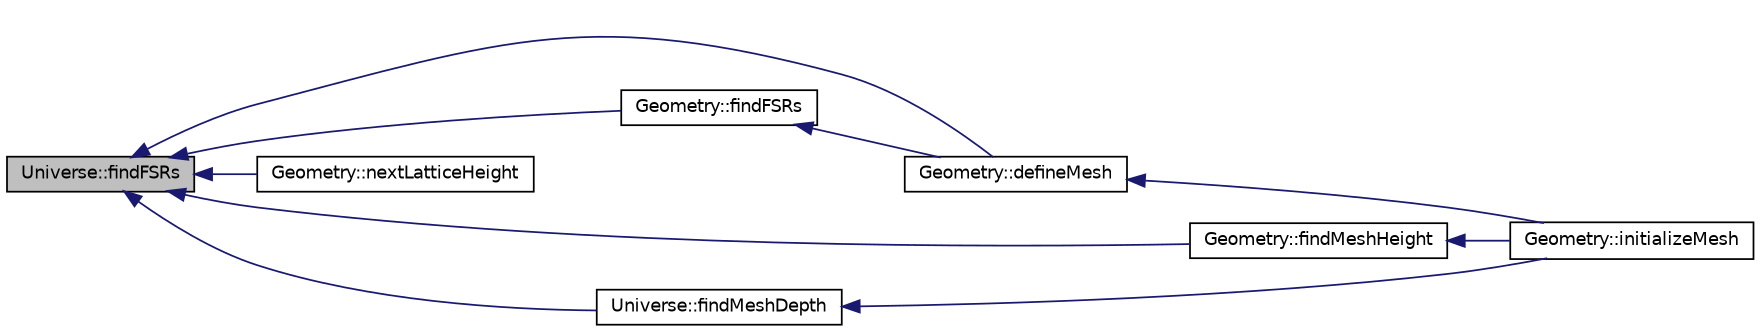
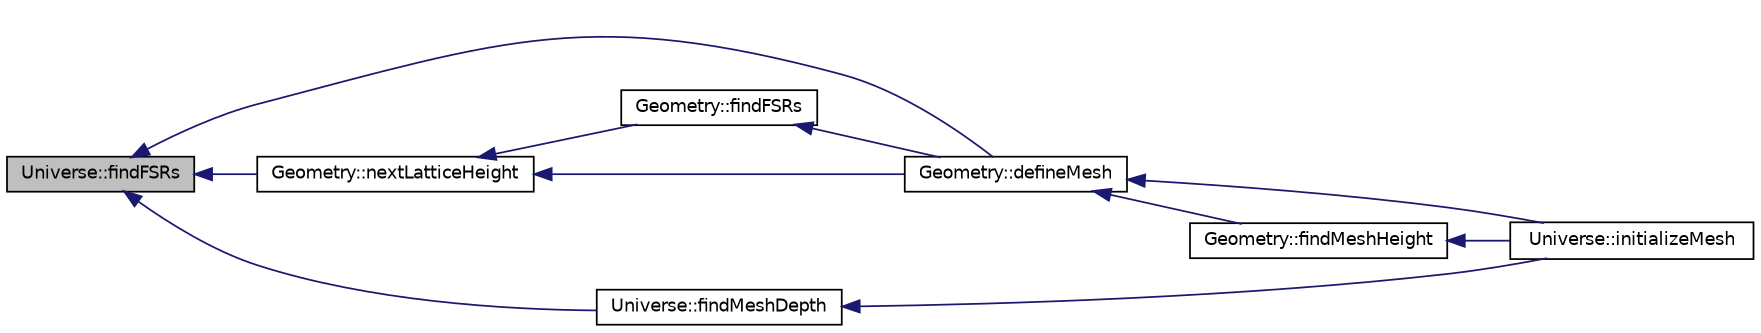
(403, 125) -> (566, 139)
none -> (728, 174)
(686, 239) -> (1176, 209)
(1632, 241) -> (1632, 241)
